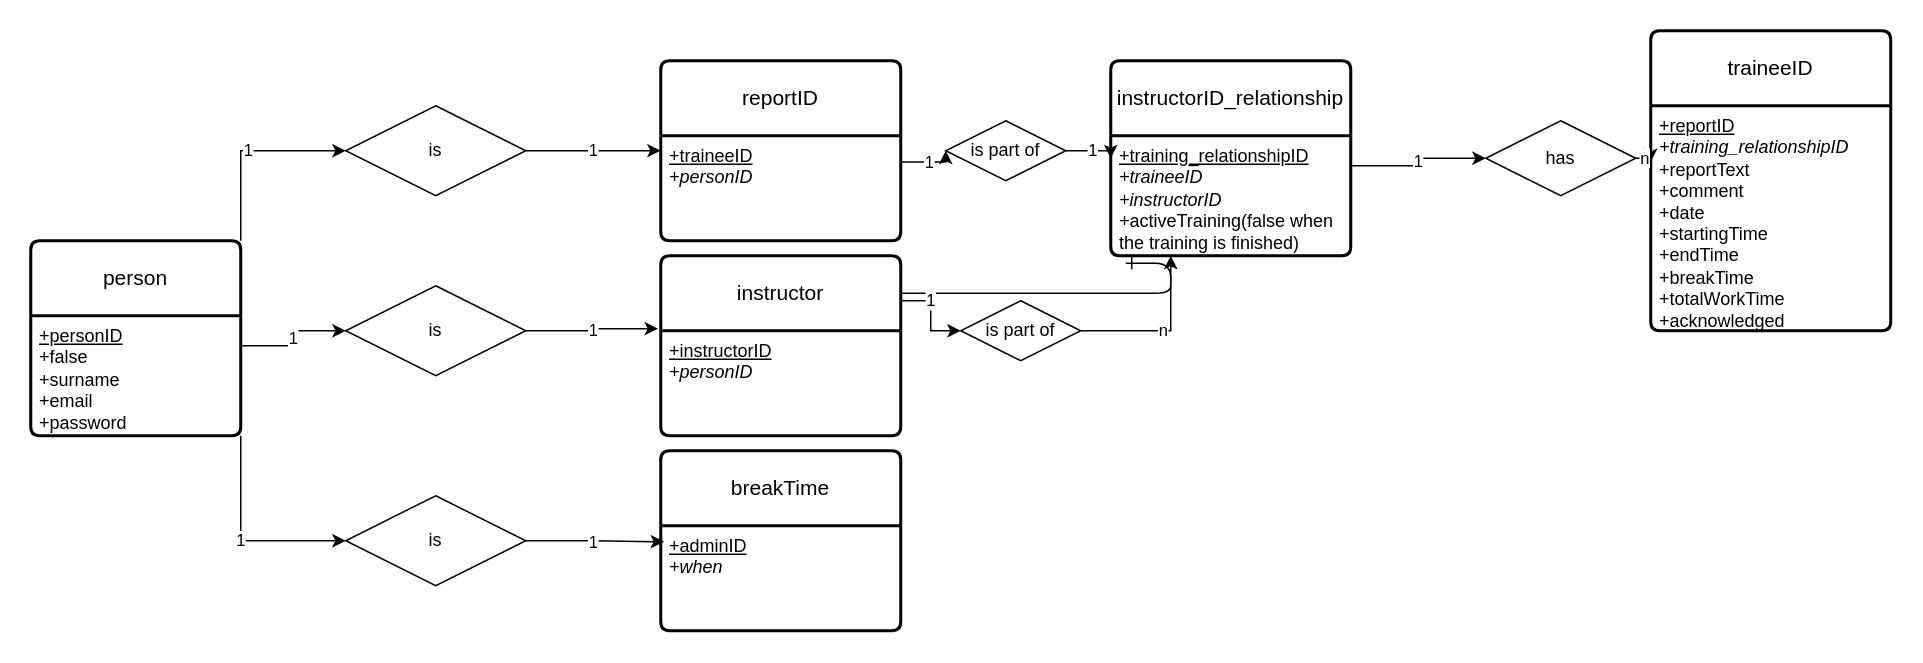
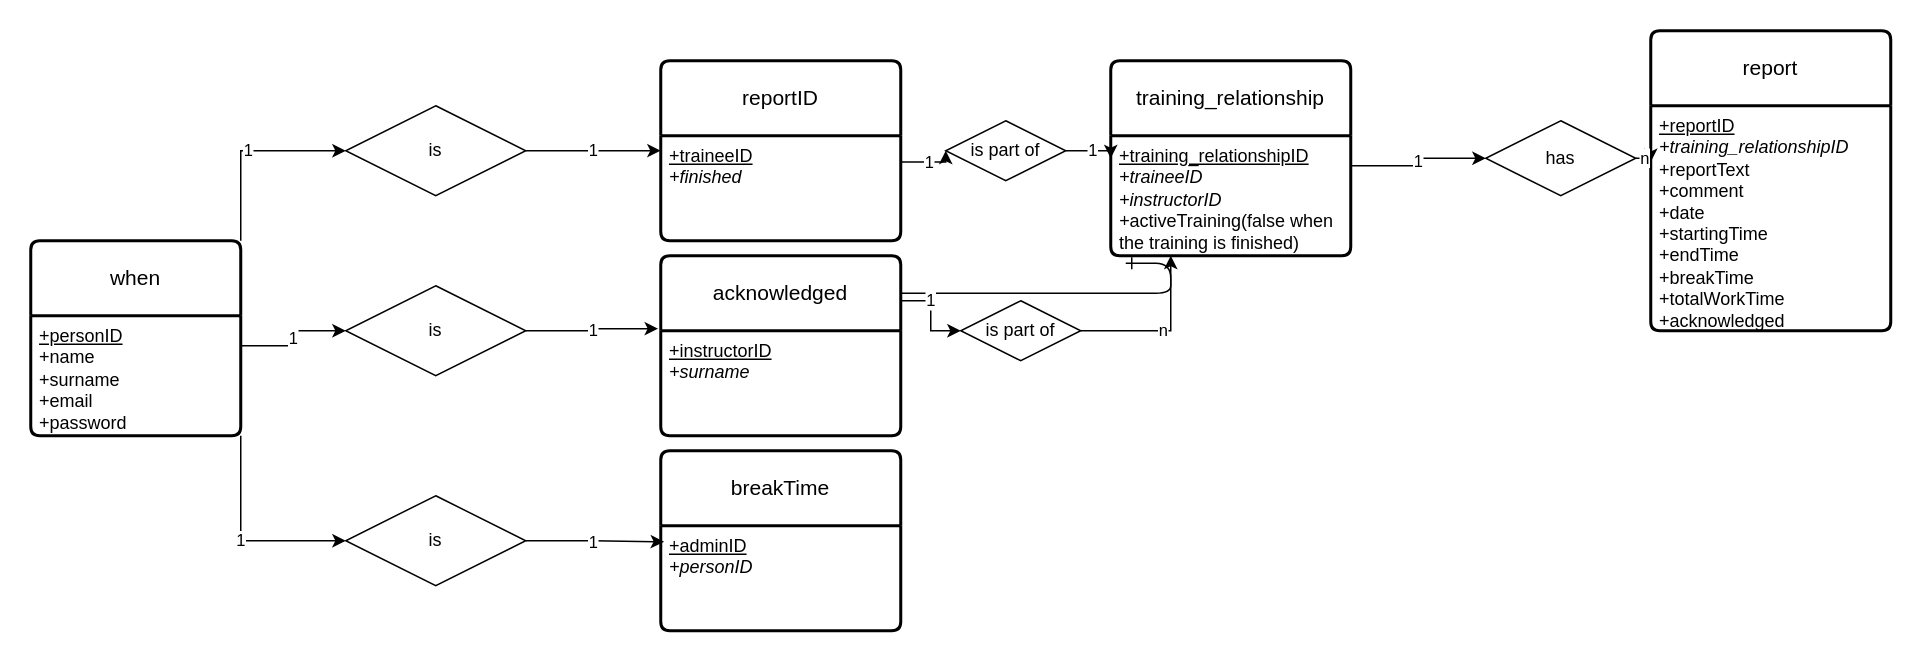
(1771, 68) -> (1771, 68)
(1231, 98) -> (1231, 98)
(718, 168) -> (718, 168)
(136, 278) -> (136, 278)
(781, 293) -> (781, 293)
(733, 363) -> (733, 363)
(85, 380) -> (85, 380)
(708, 558) -> (715, 558)
